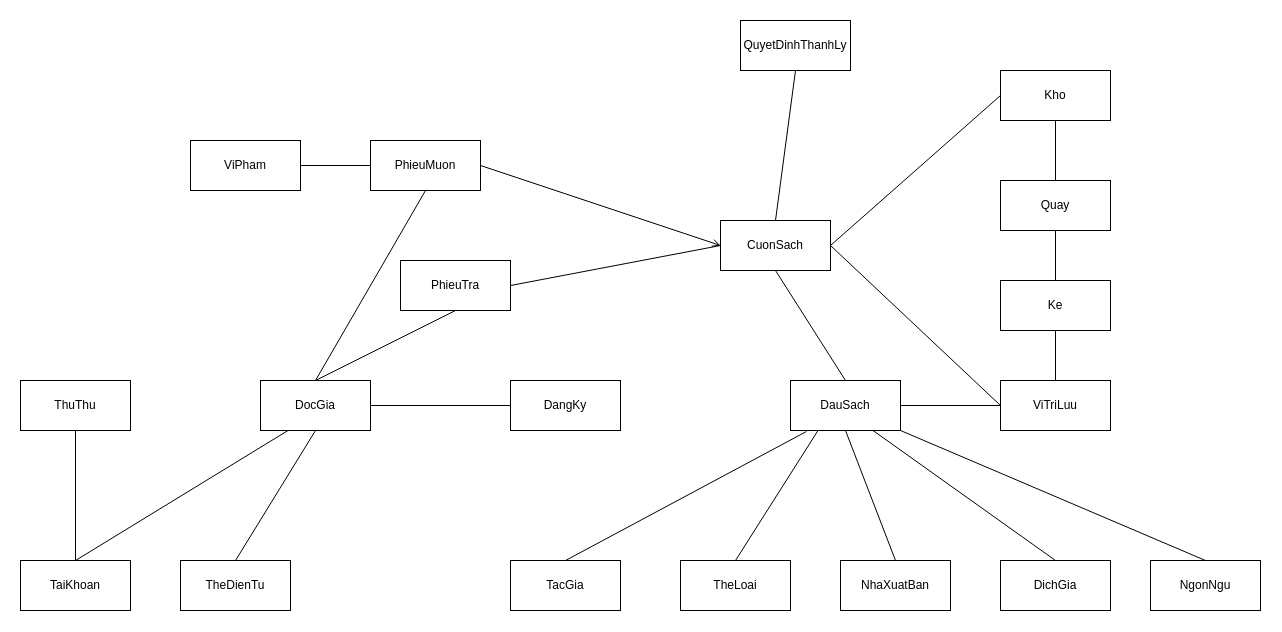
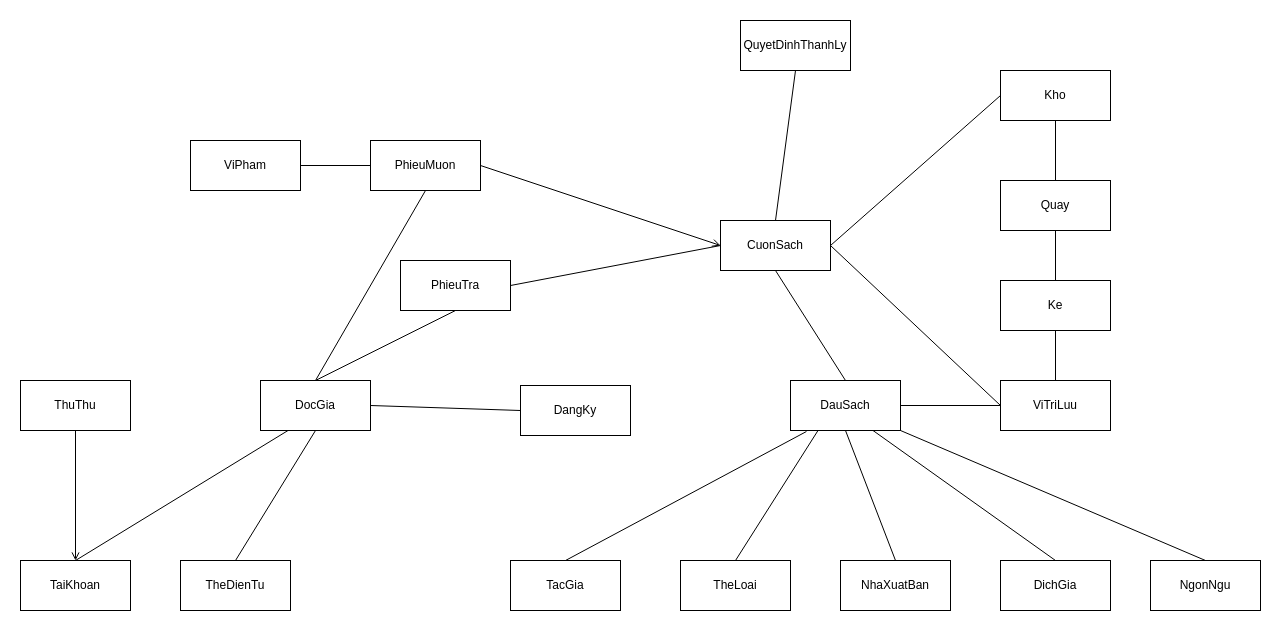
(566, 406) -> (576, 411)
(76, 554) -> (76, 554)
